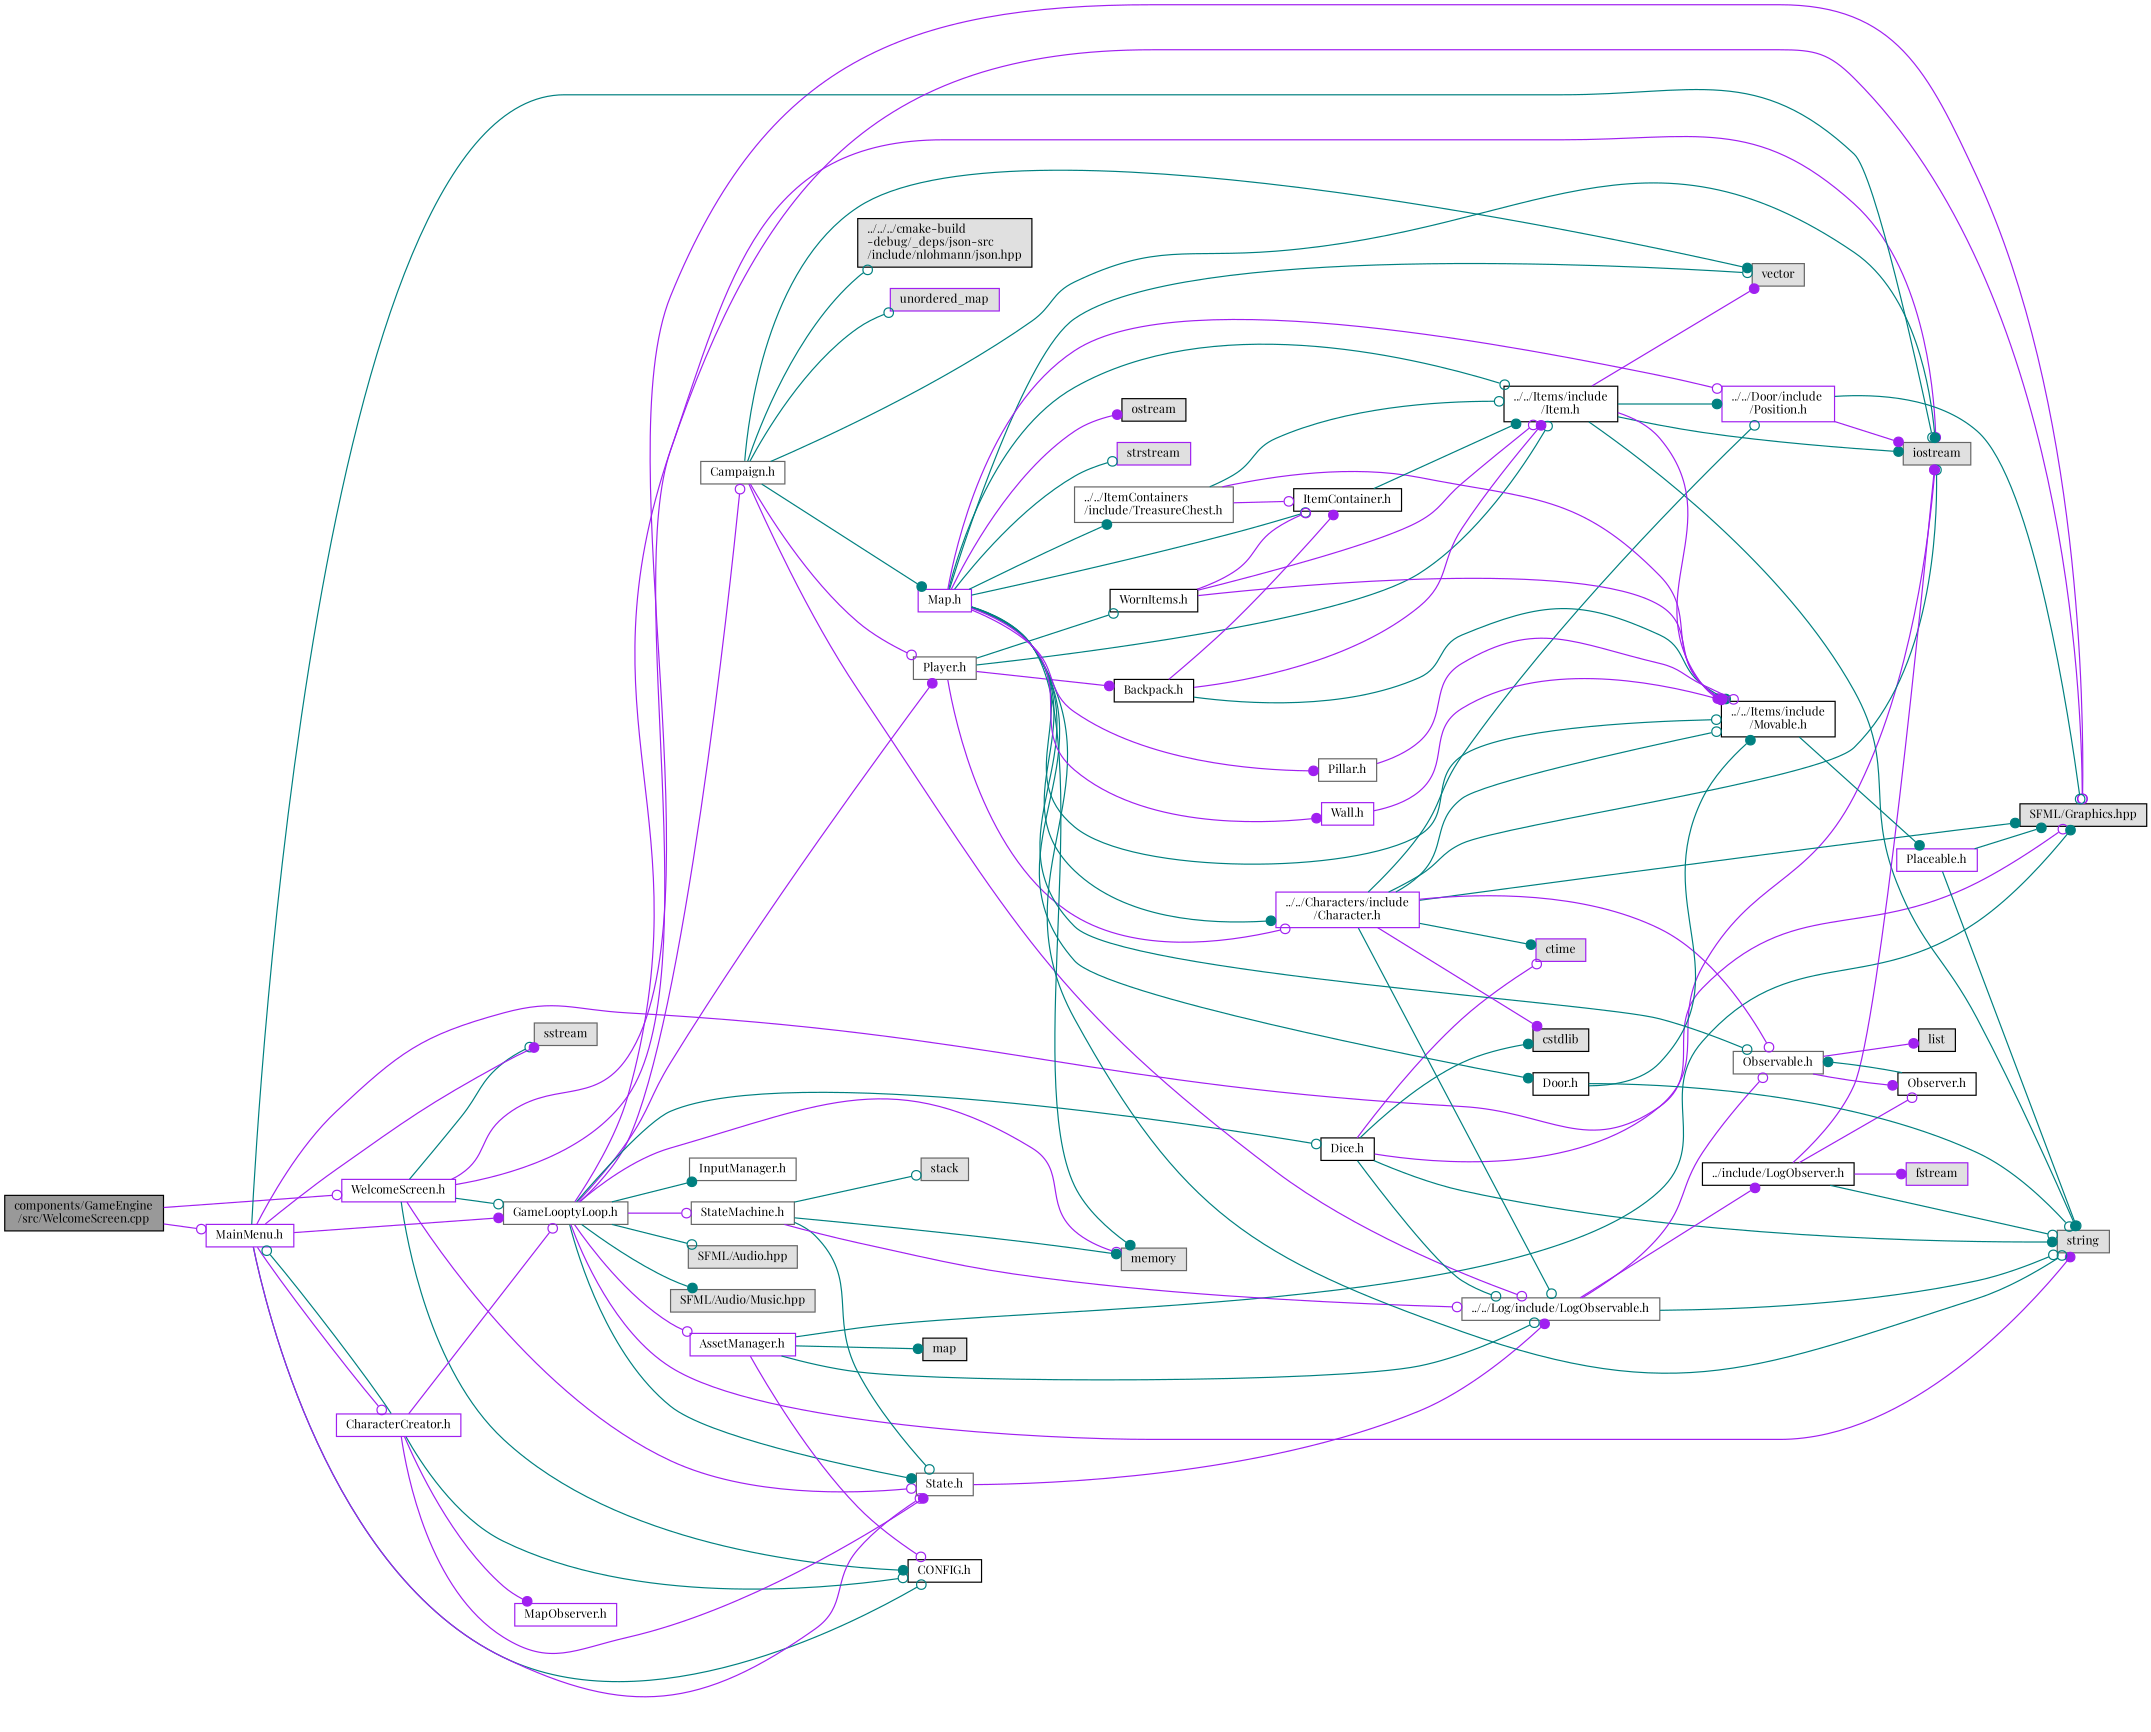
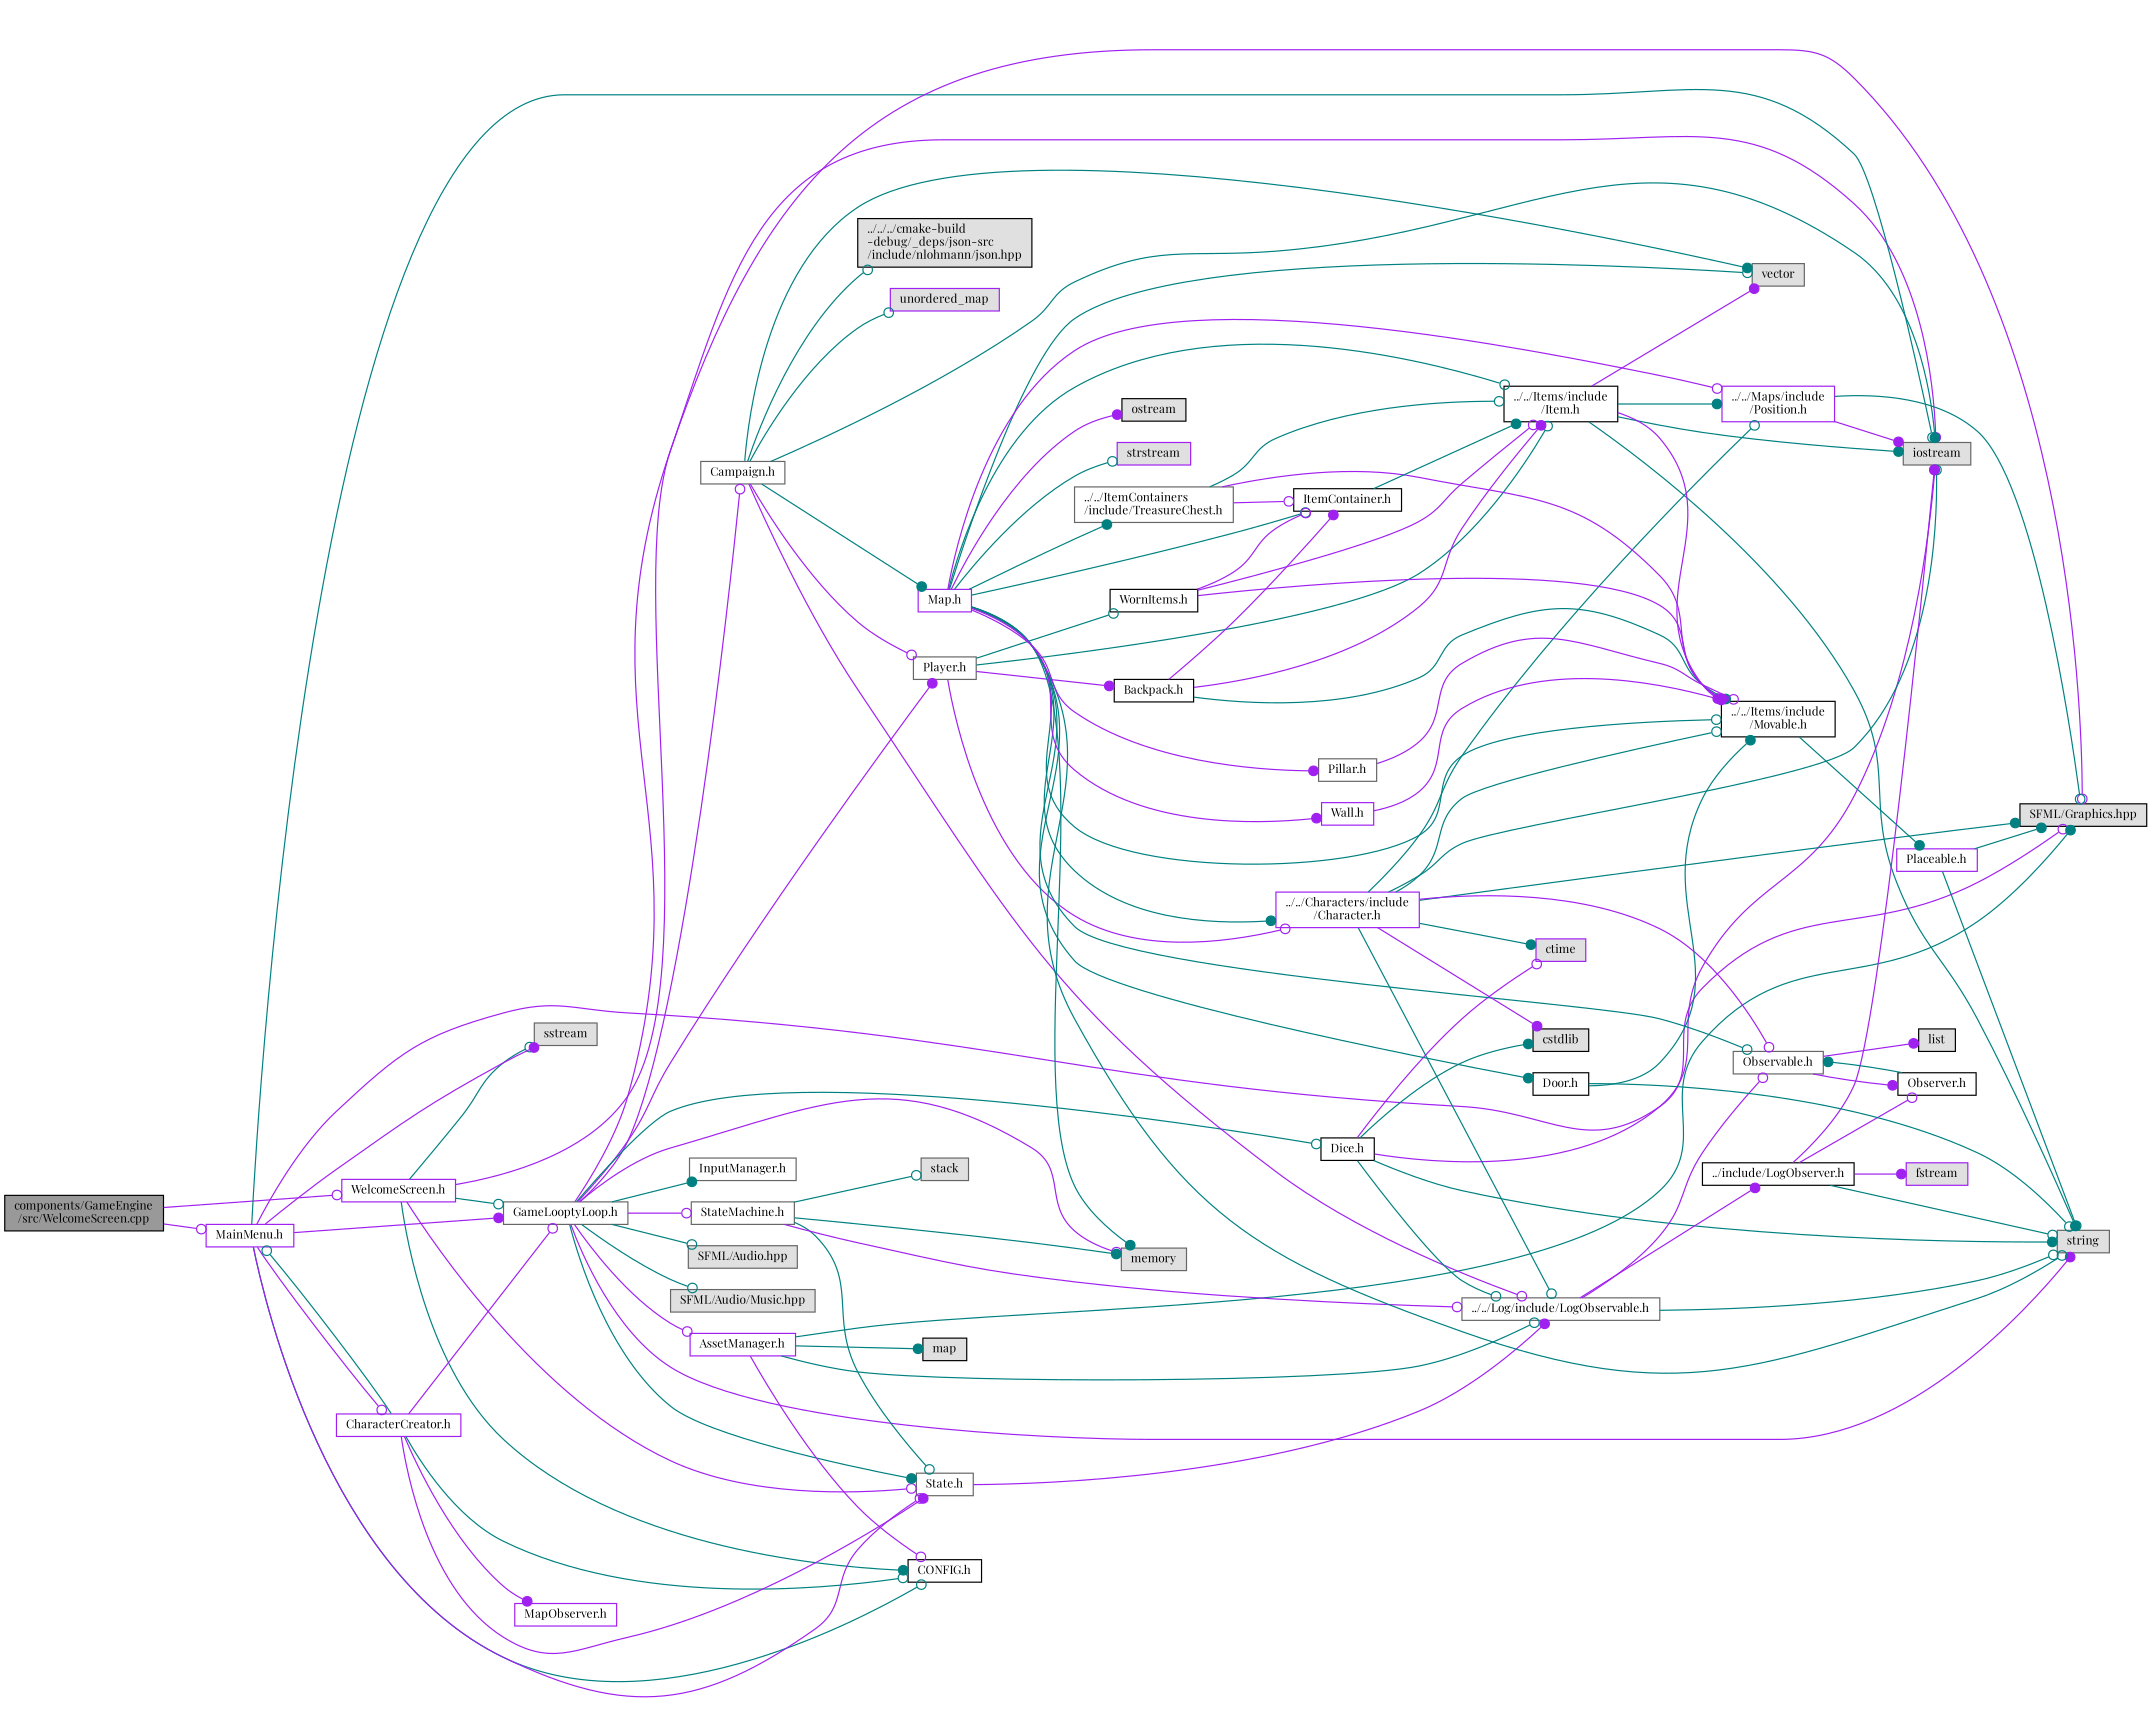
(1121, 6) -> none
(1778, 404) -> (1778, 404)
(633, 1259) -> (633, 1259)
